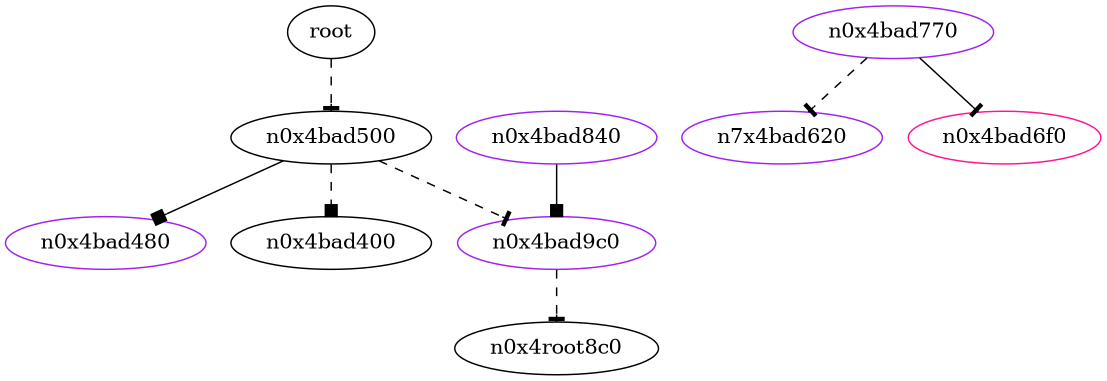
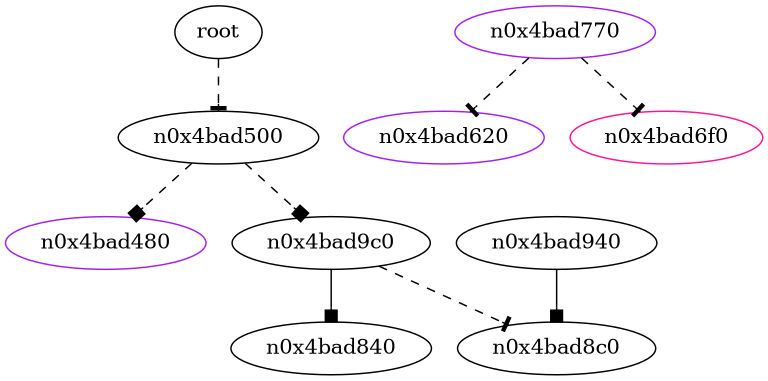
(946, 82) -> (608, 82)
(557, 138) -> (331, 348)
(782, 138) -> (444, 138)
(557, 183) -> (331, 289)
(225, 187) -> (168, 185)
(441, 189) -> (269, 185)
(331, 243) -> none
none -> (557, 243)
(557, 243) -> (331, 243)
(557, 348) -> (557, 348)
